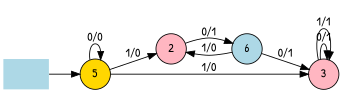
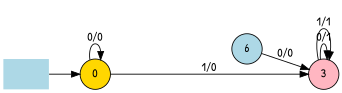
(171, 49) -> none
(285, 54) -> (285, 54)
(95, 74) -> (95, 74)
